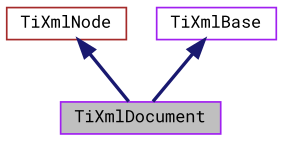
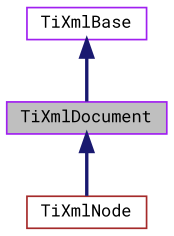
(109, 78) -> (87, 174)
